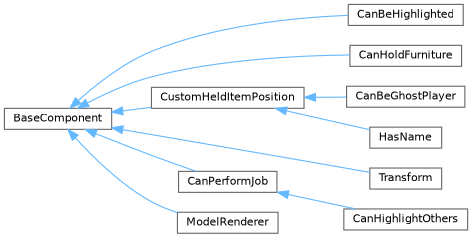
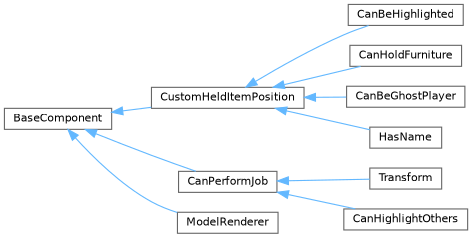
(205, 34) -> (311, 51)
(216, 64) -> (322, 75)
(246, 151) -> (329, 180)
